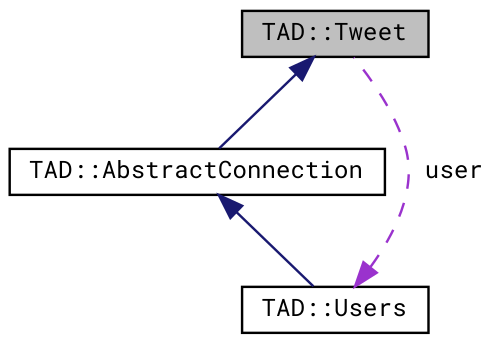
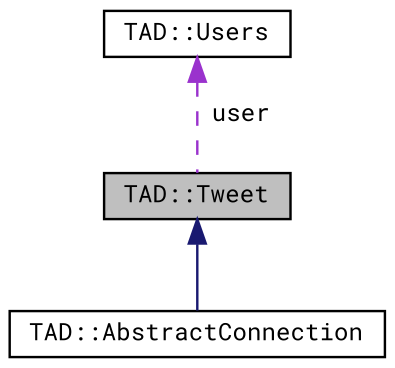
(275, 249) -> none
